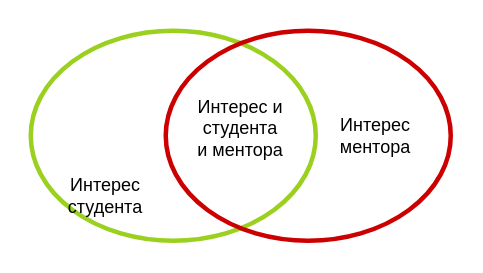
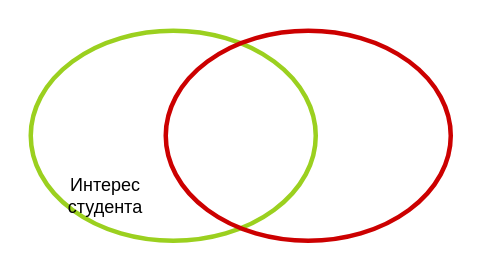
(241, 128) -> none
(376, 136) -> none
